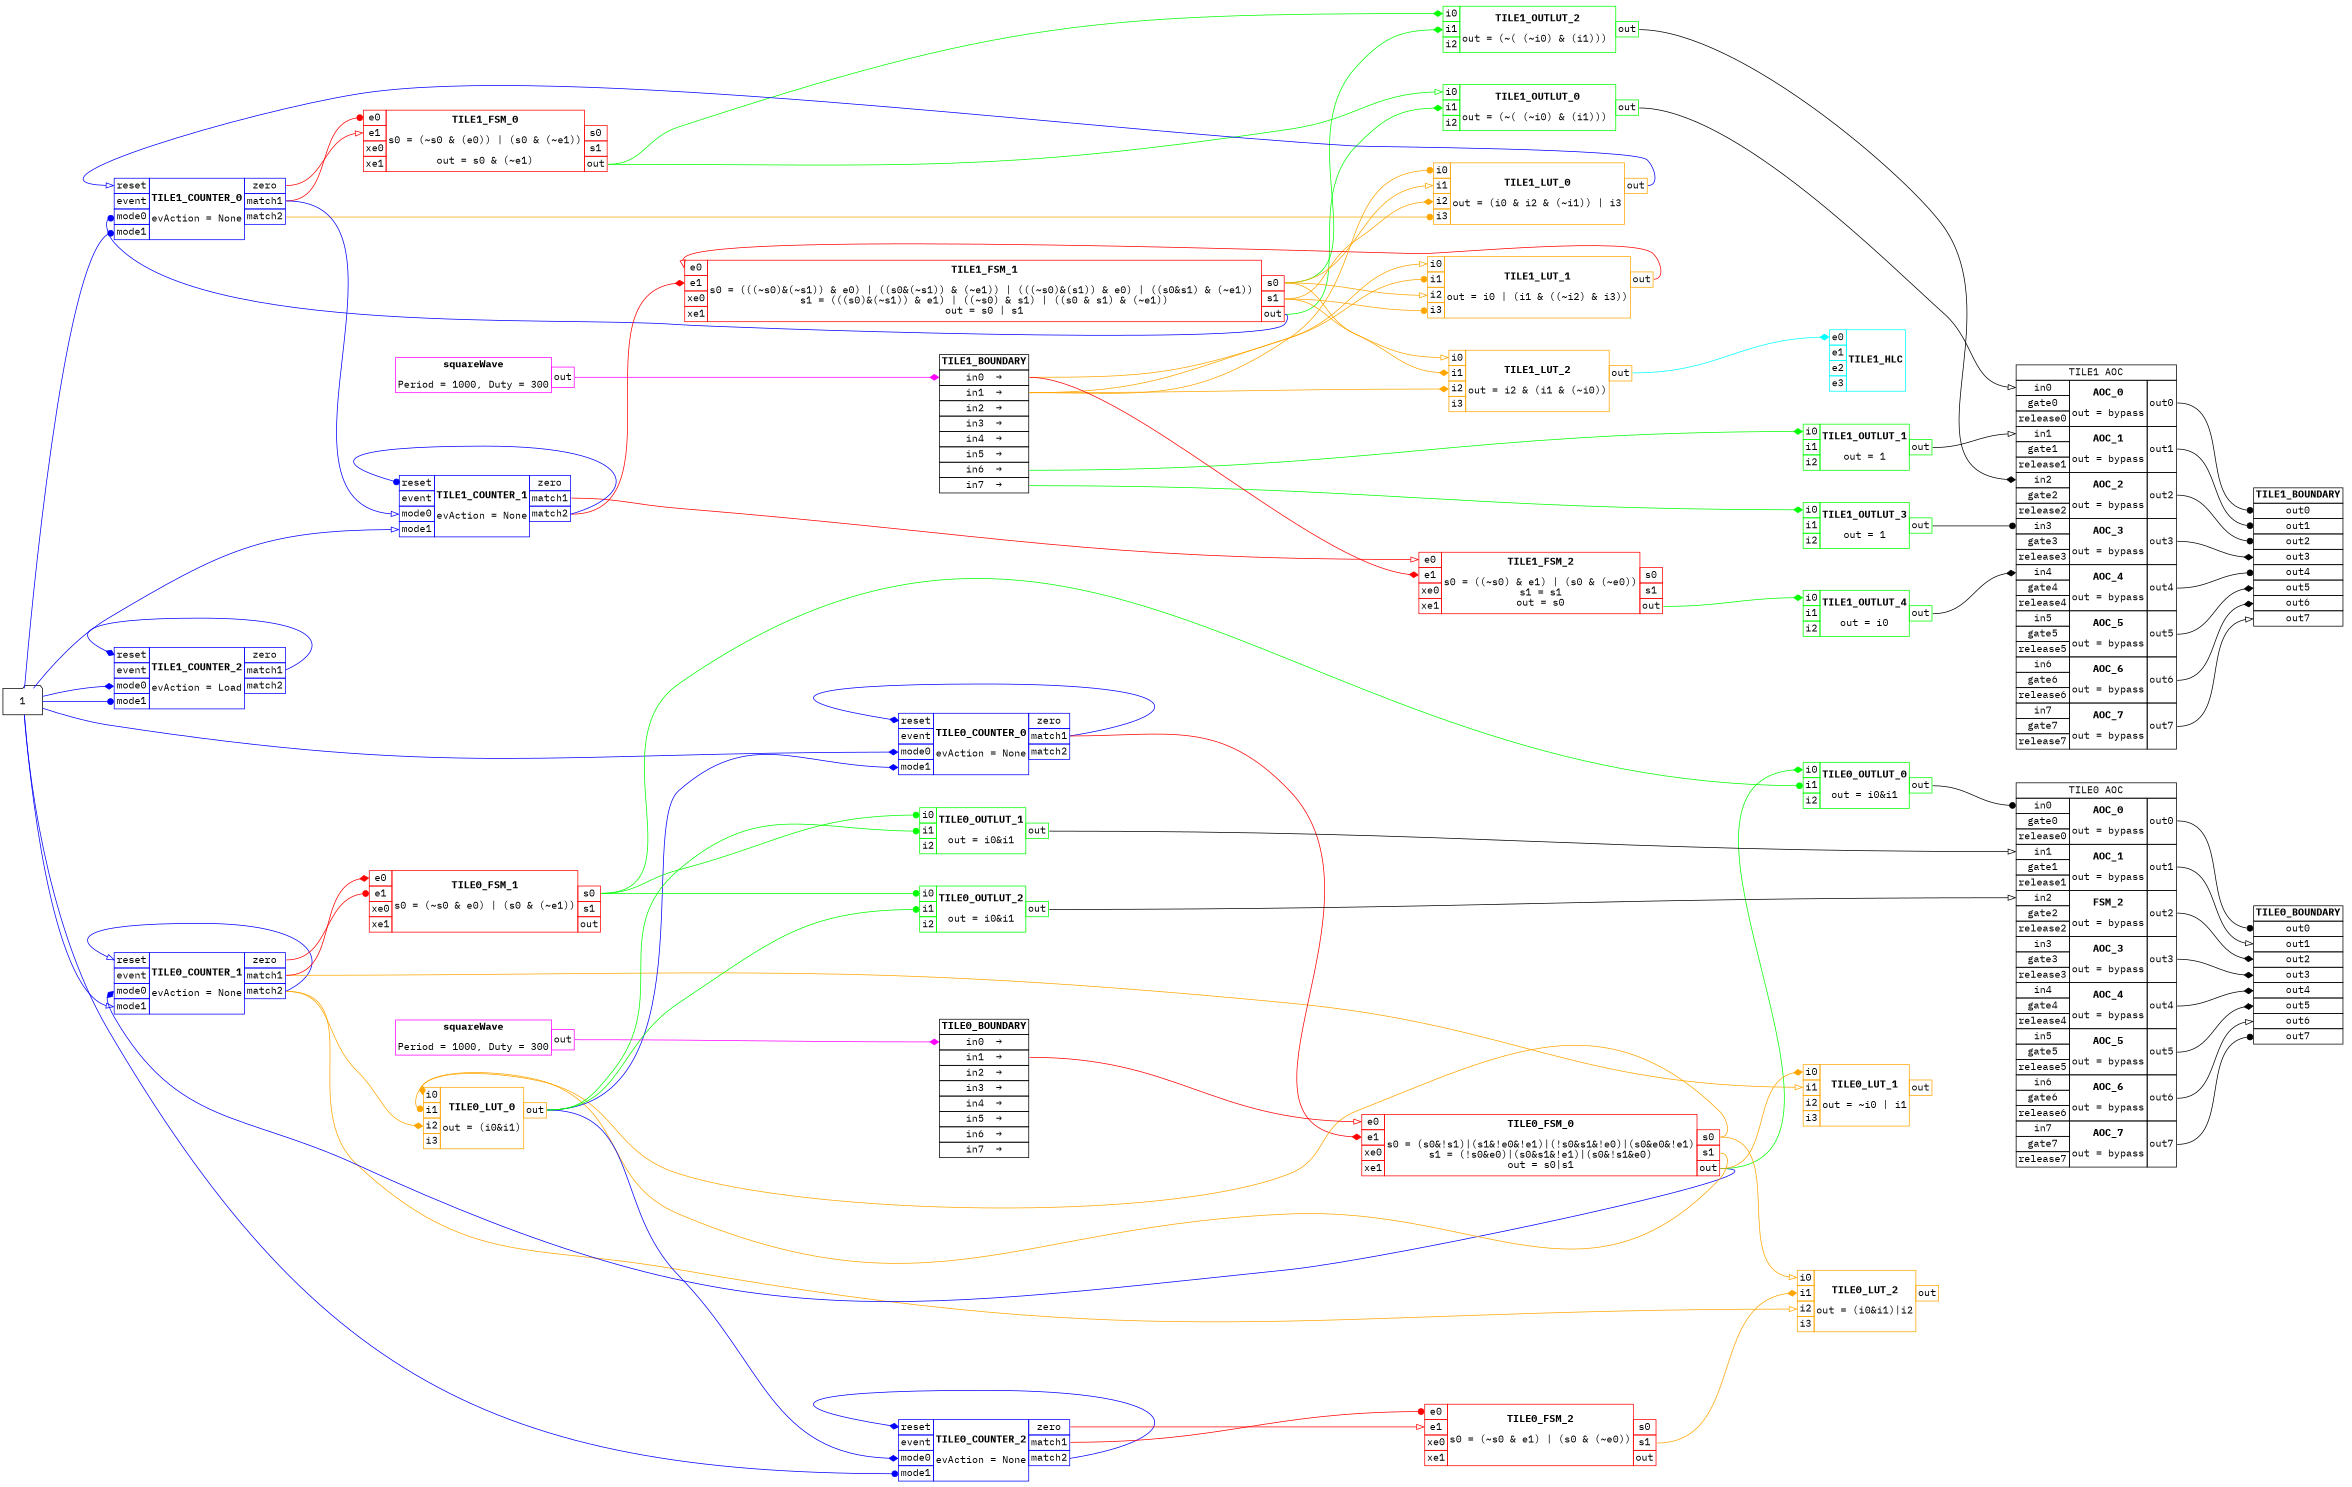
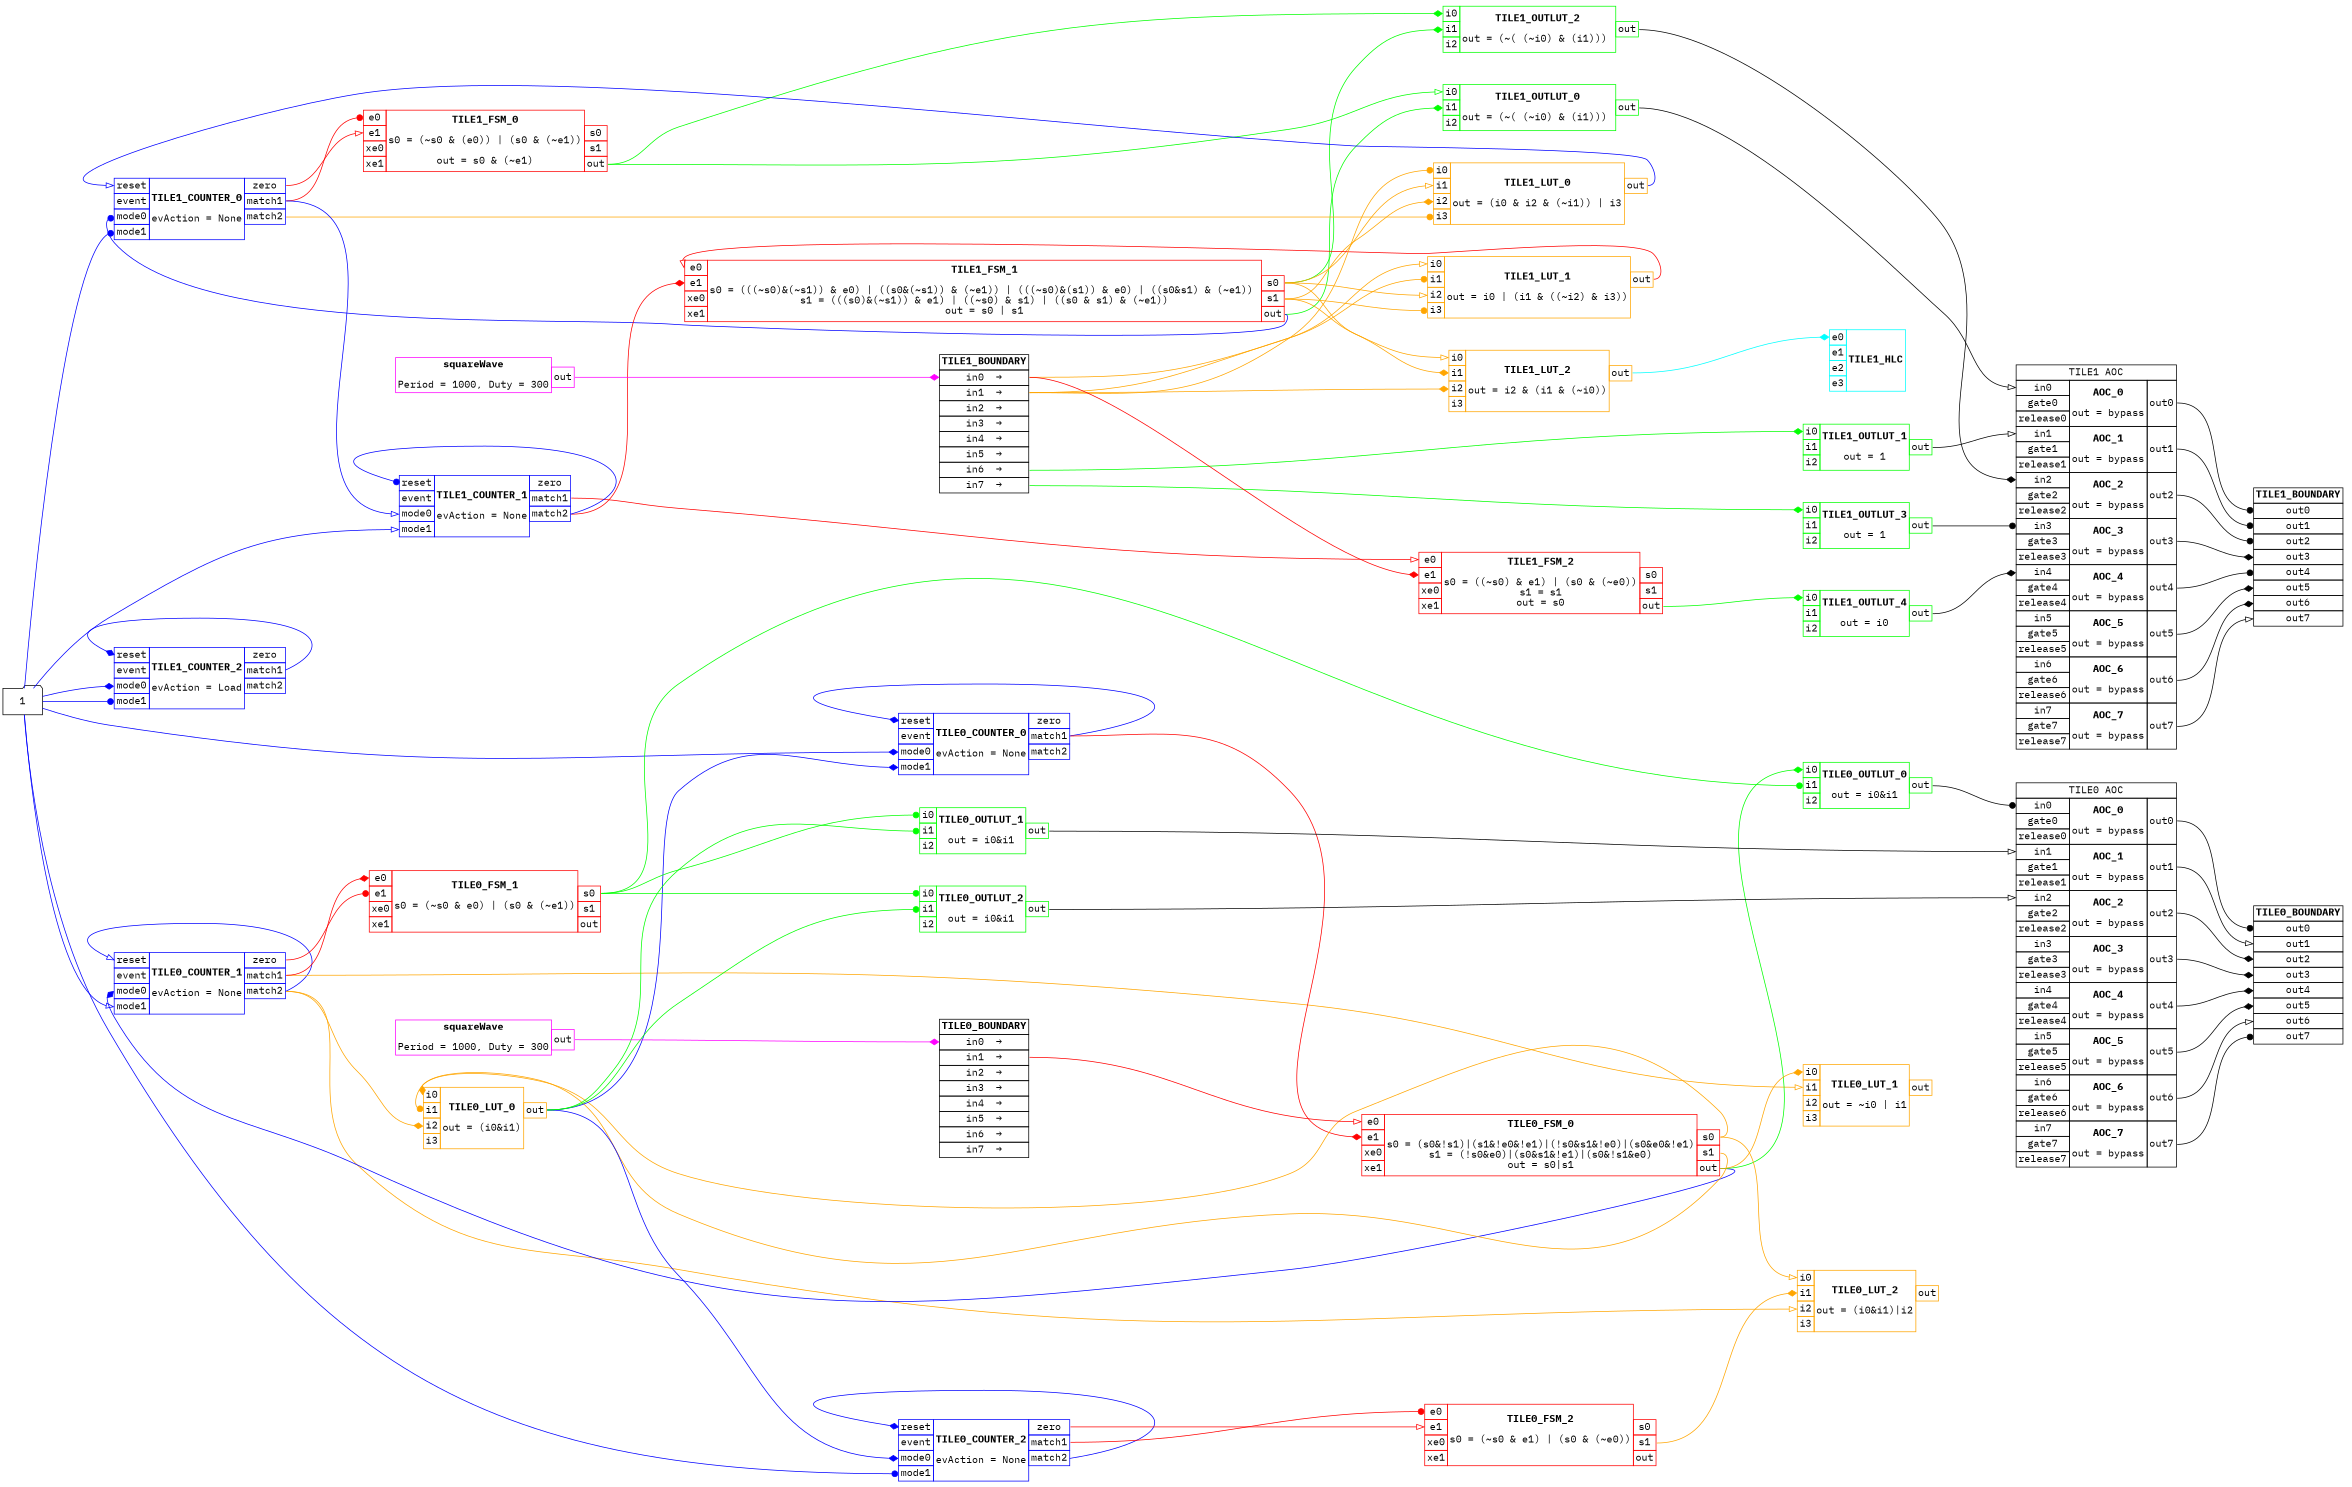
(2108, 902) -> (2108, 902)
